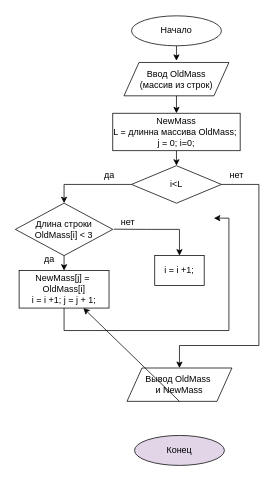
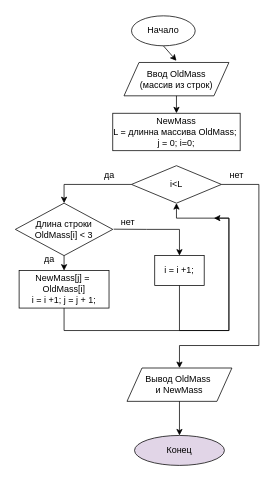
(177, 30) -> (164, 30)
(177, 155) -> none
none -> (180, 306)
(103, 327) -> (180, 415)
